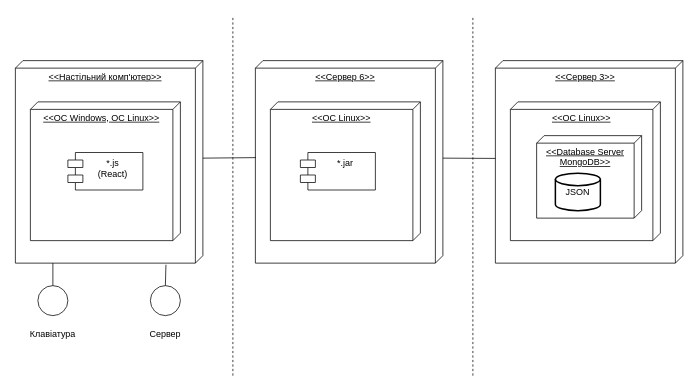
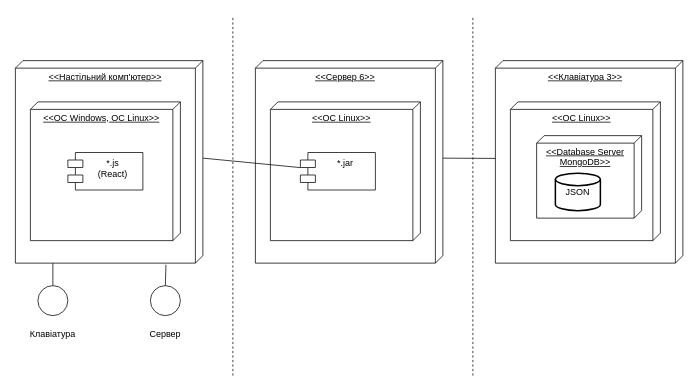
(585, 77) -> (585, 77)
(230, 158) -> (253, 163)
